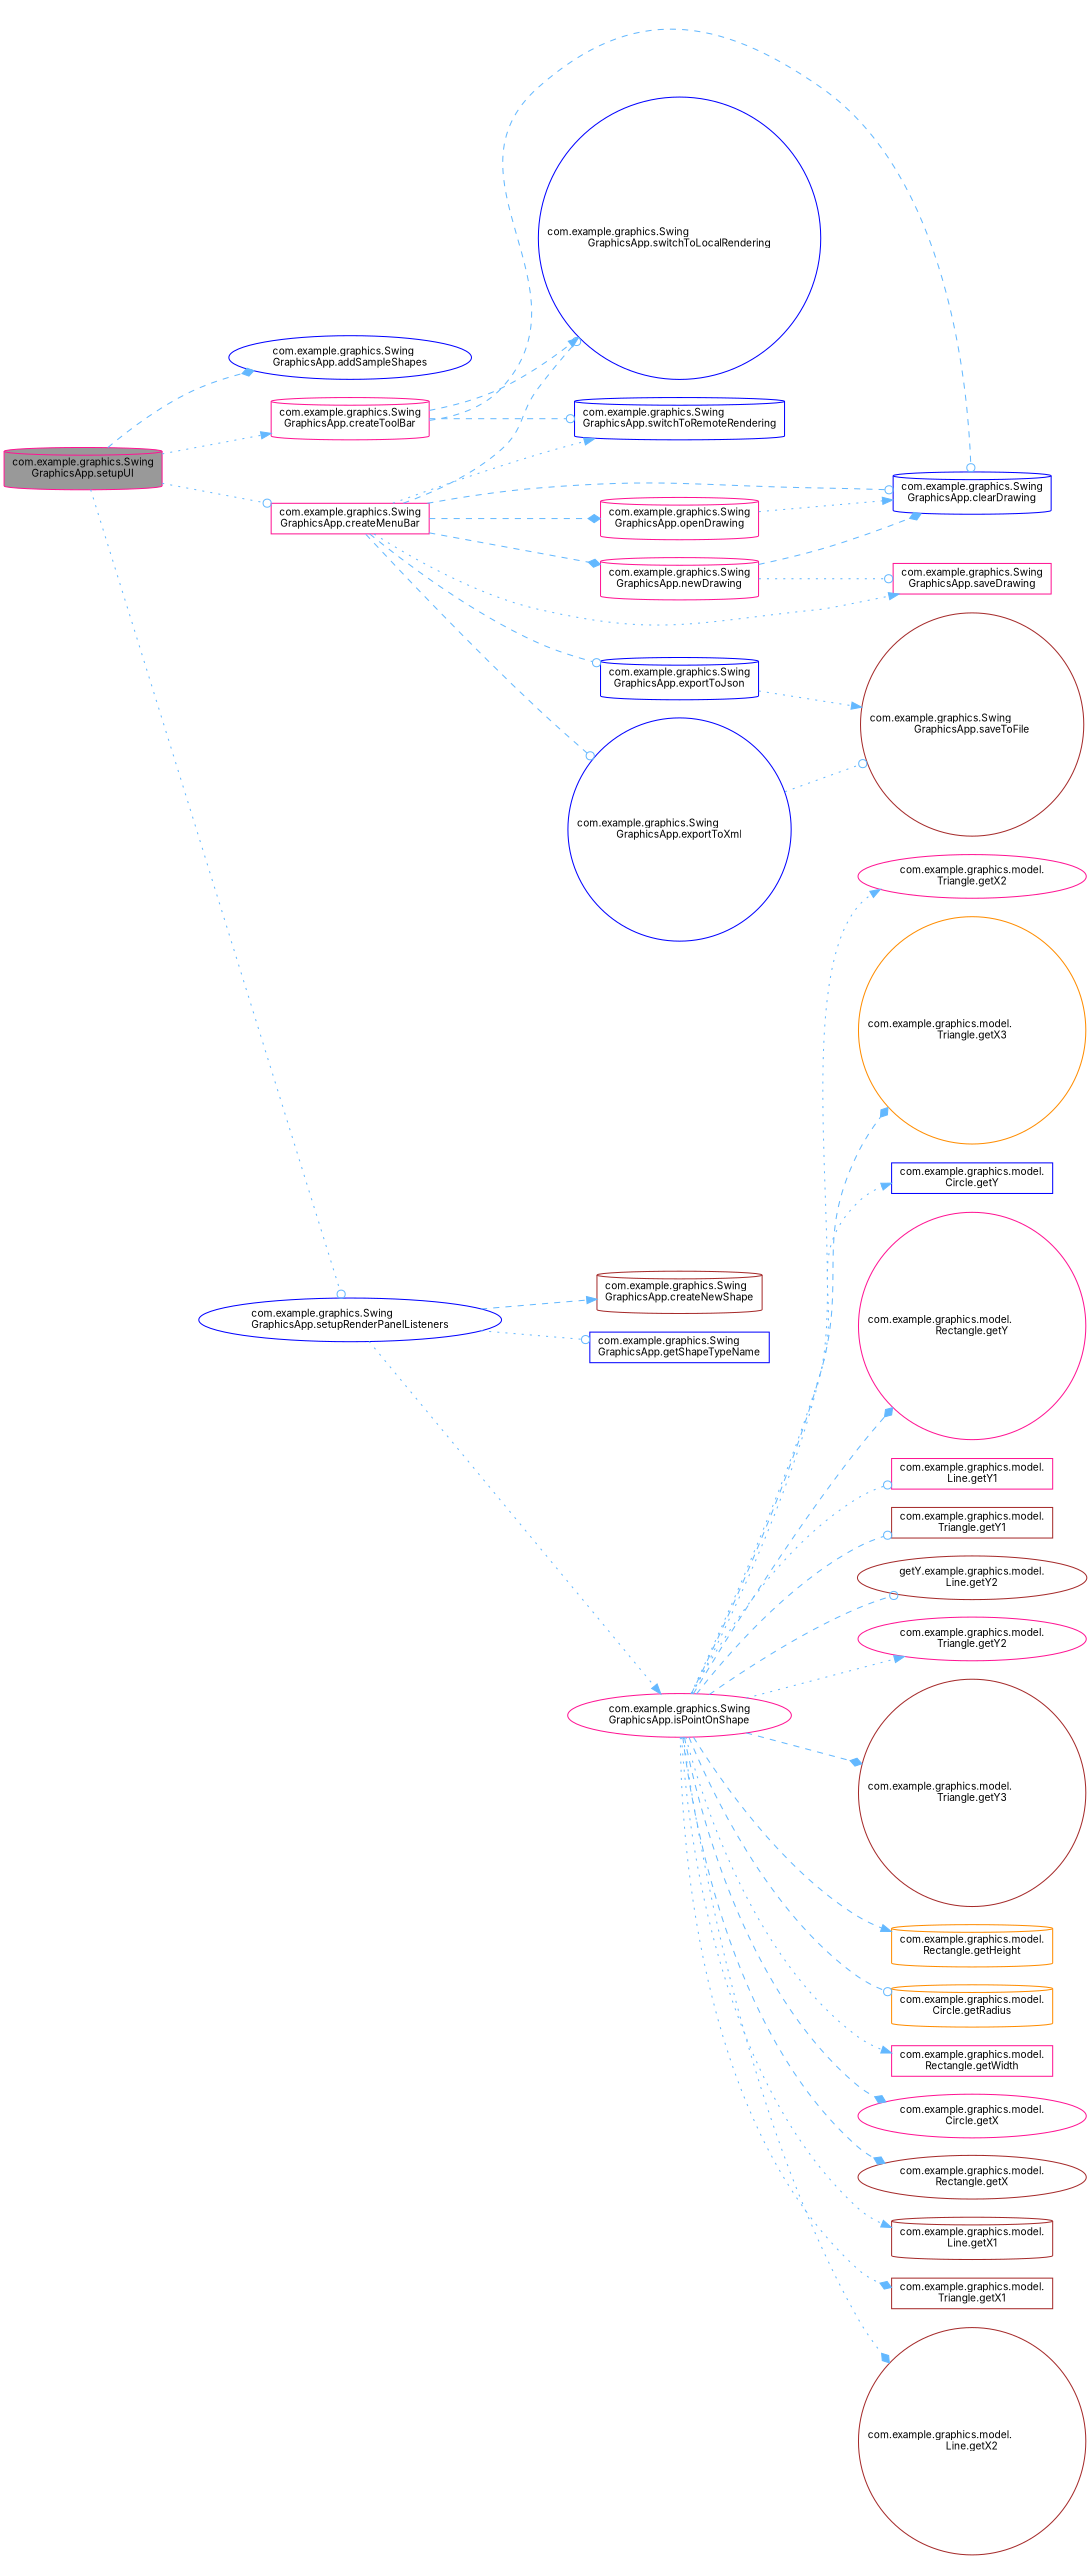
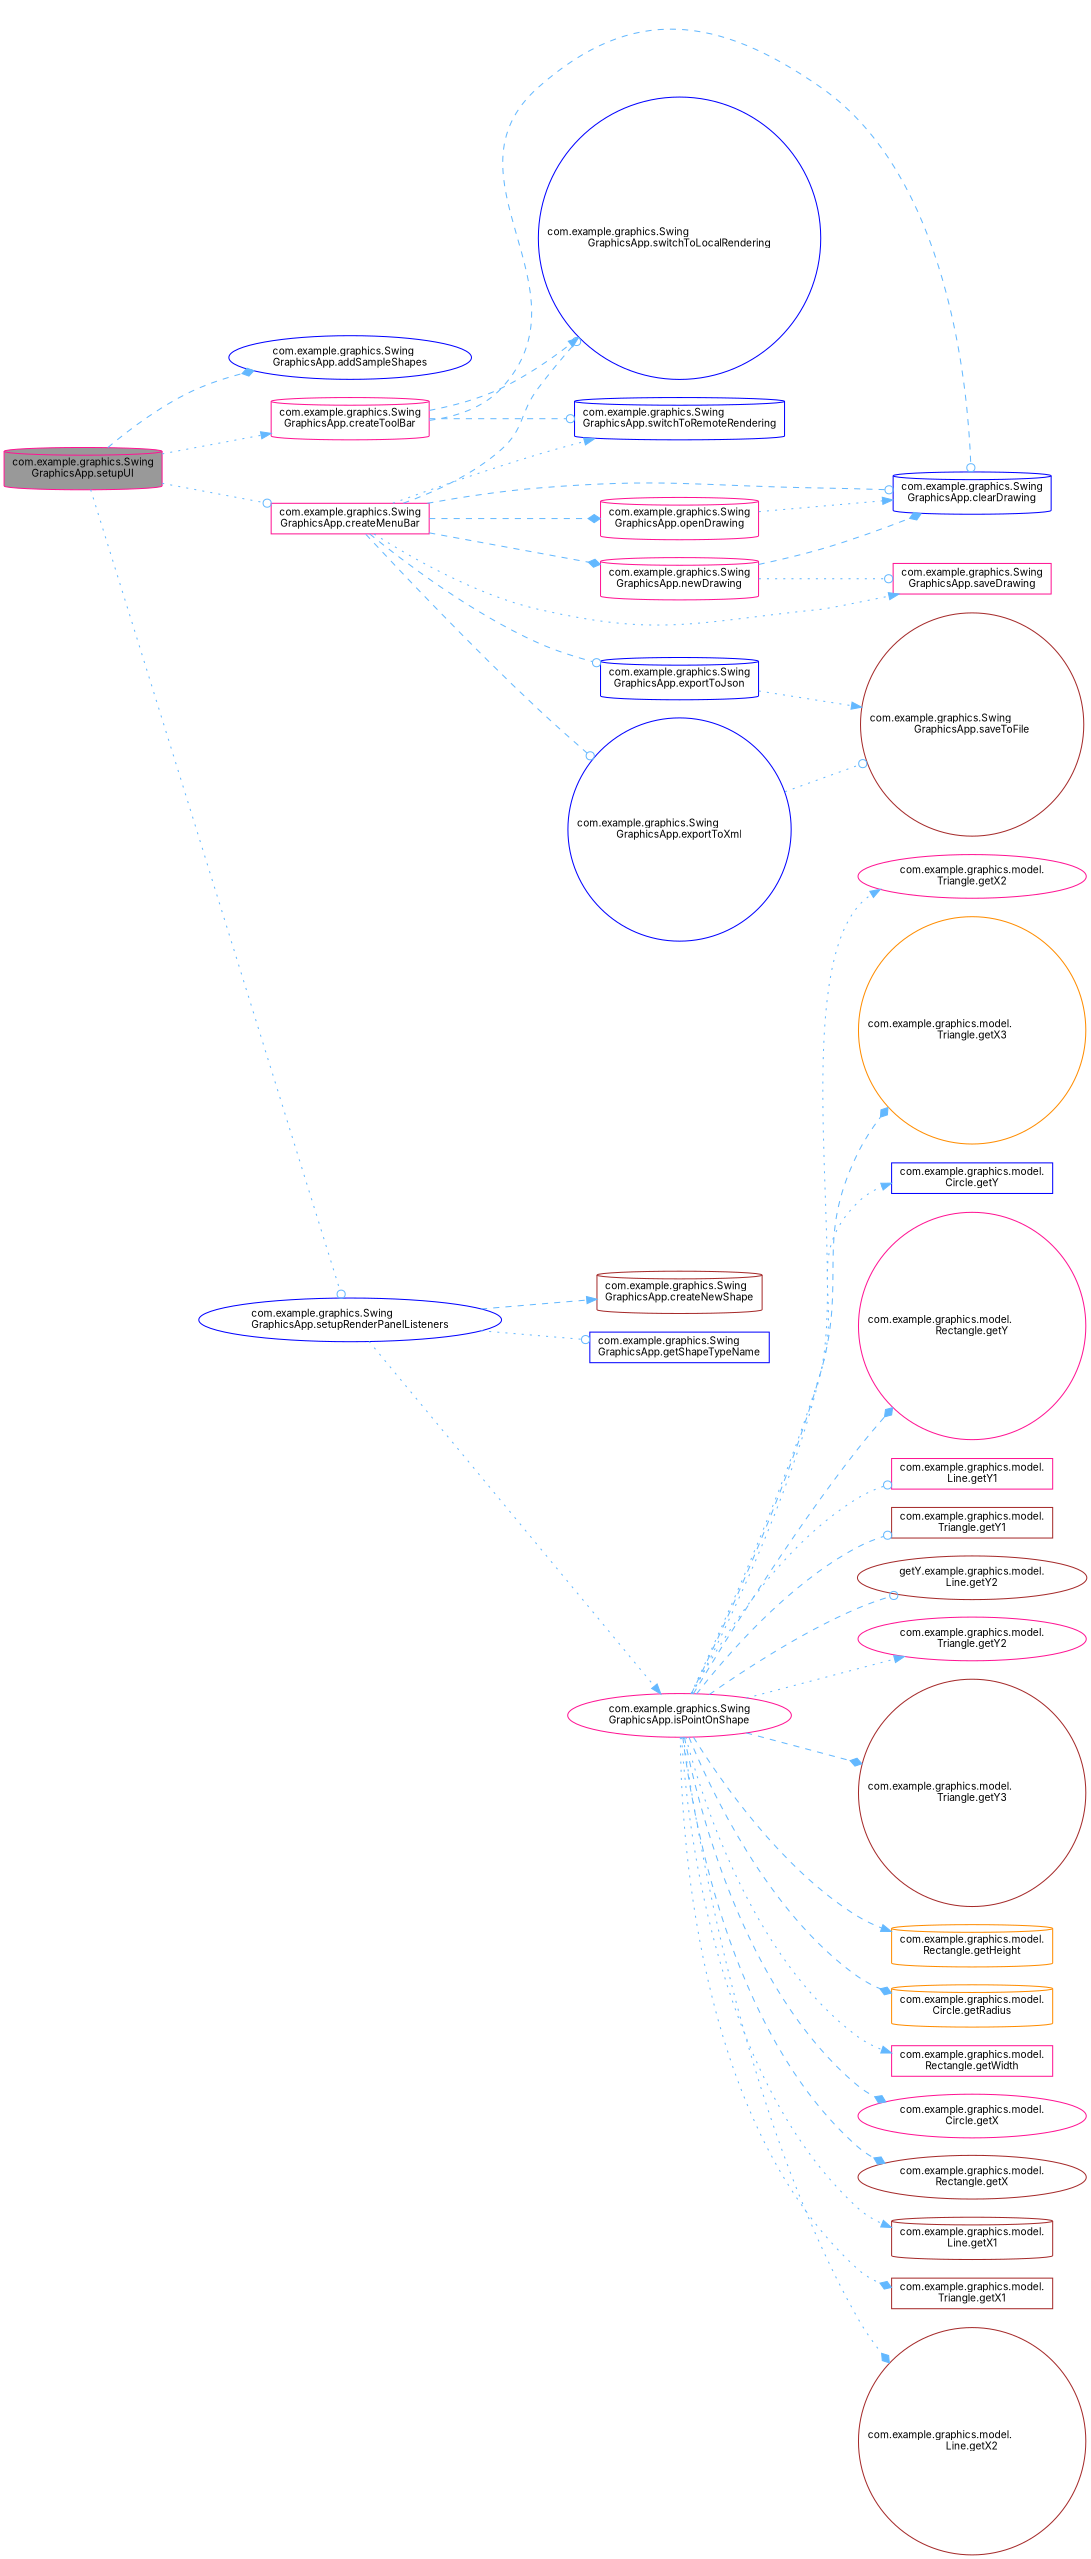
(766, 1880) -> (766, 1880)
